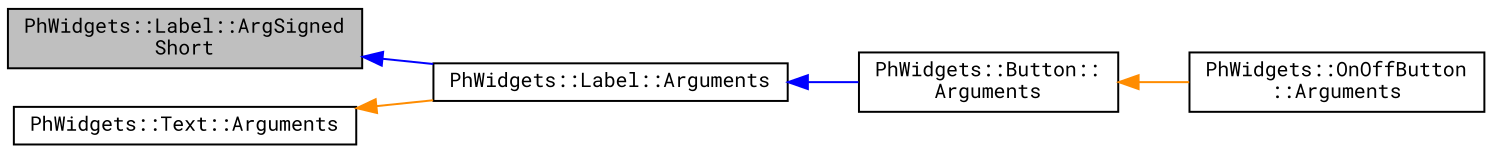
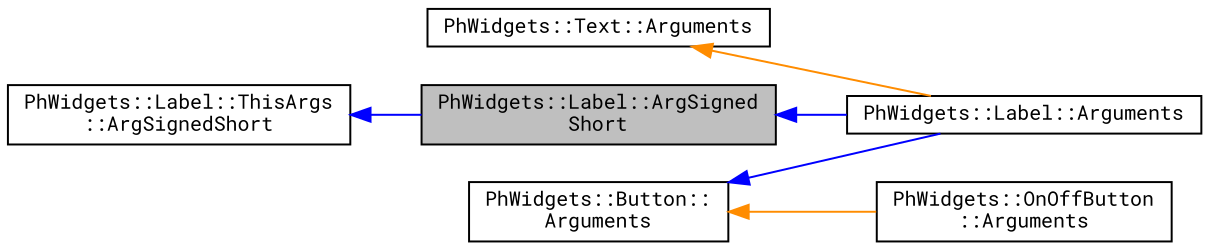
(833, 82) -> (845, 156)
none -> (179, 115)
